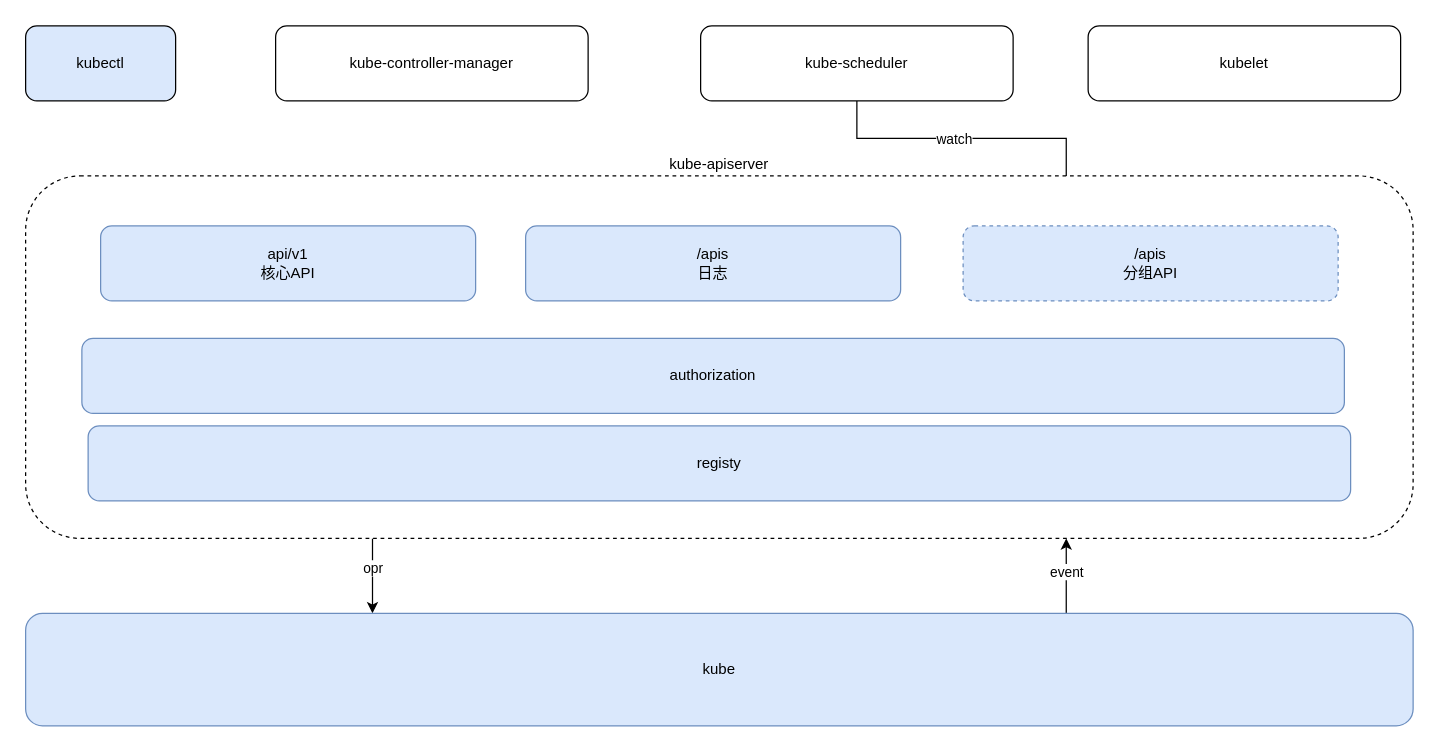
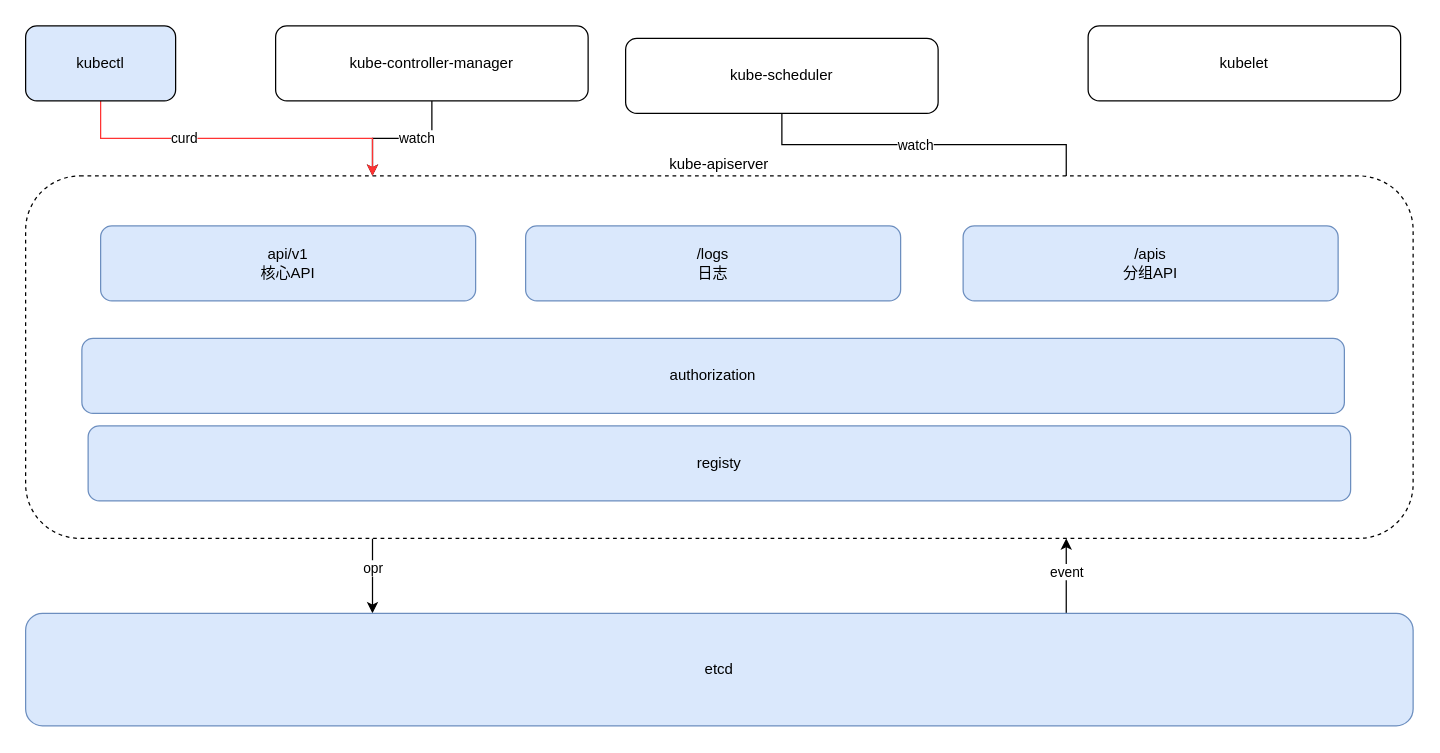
(857, 63) -> (782, 76)
none -> (217, 138)
none -> (422, 138)
(713, 263) -> (713, 263)
(1151, 263) -> (1151, 263)
(719, 669) -> (719, 669)
